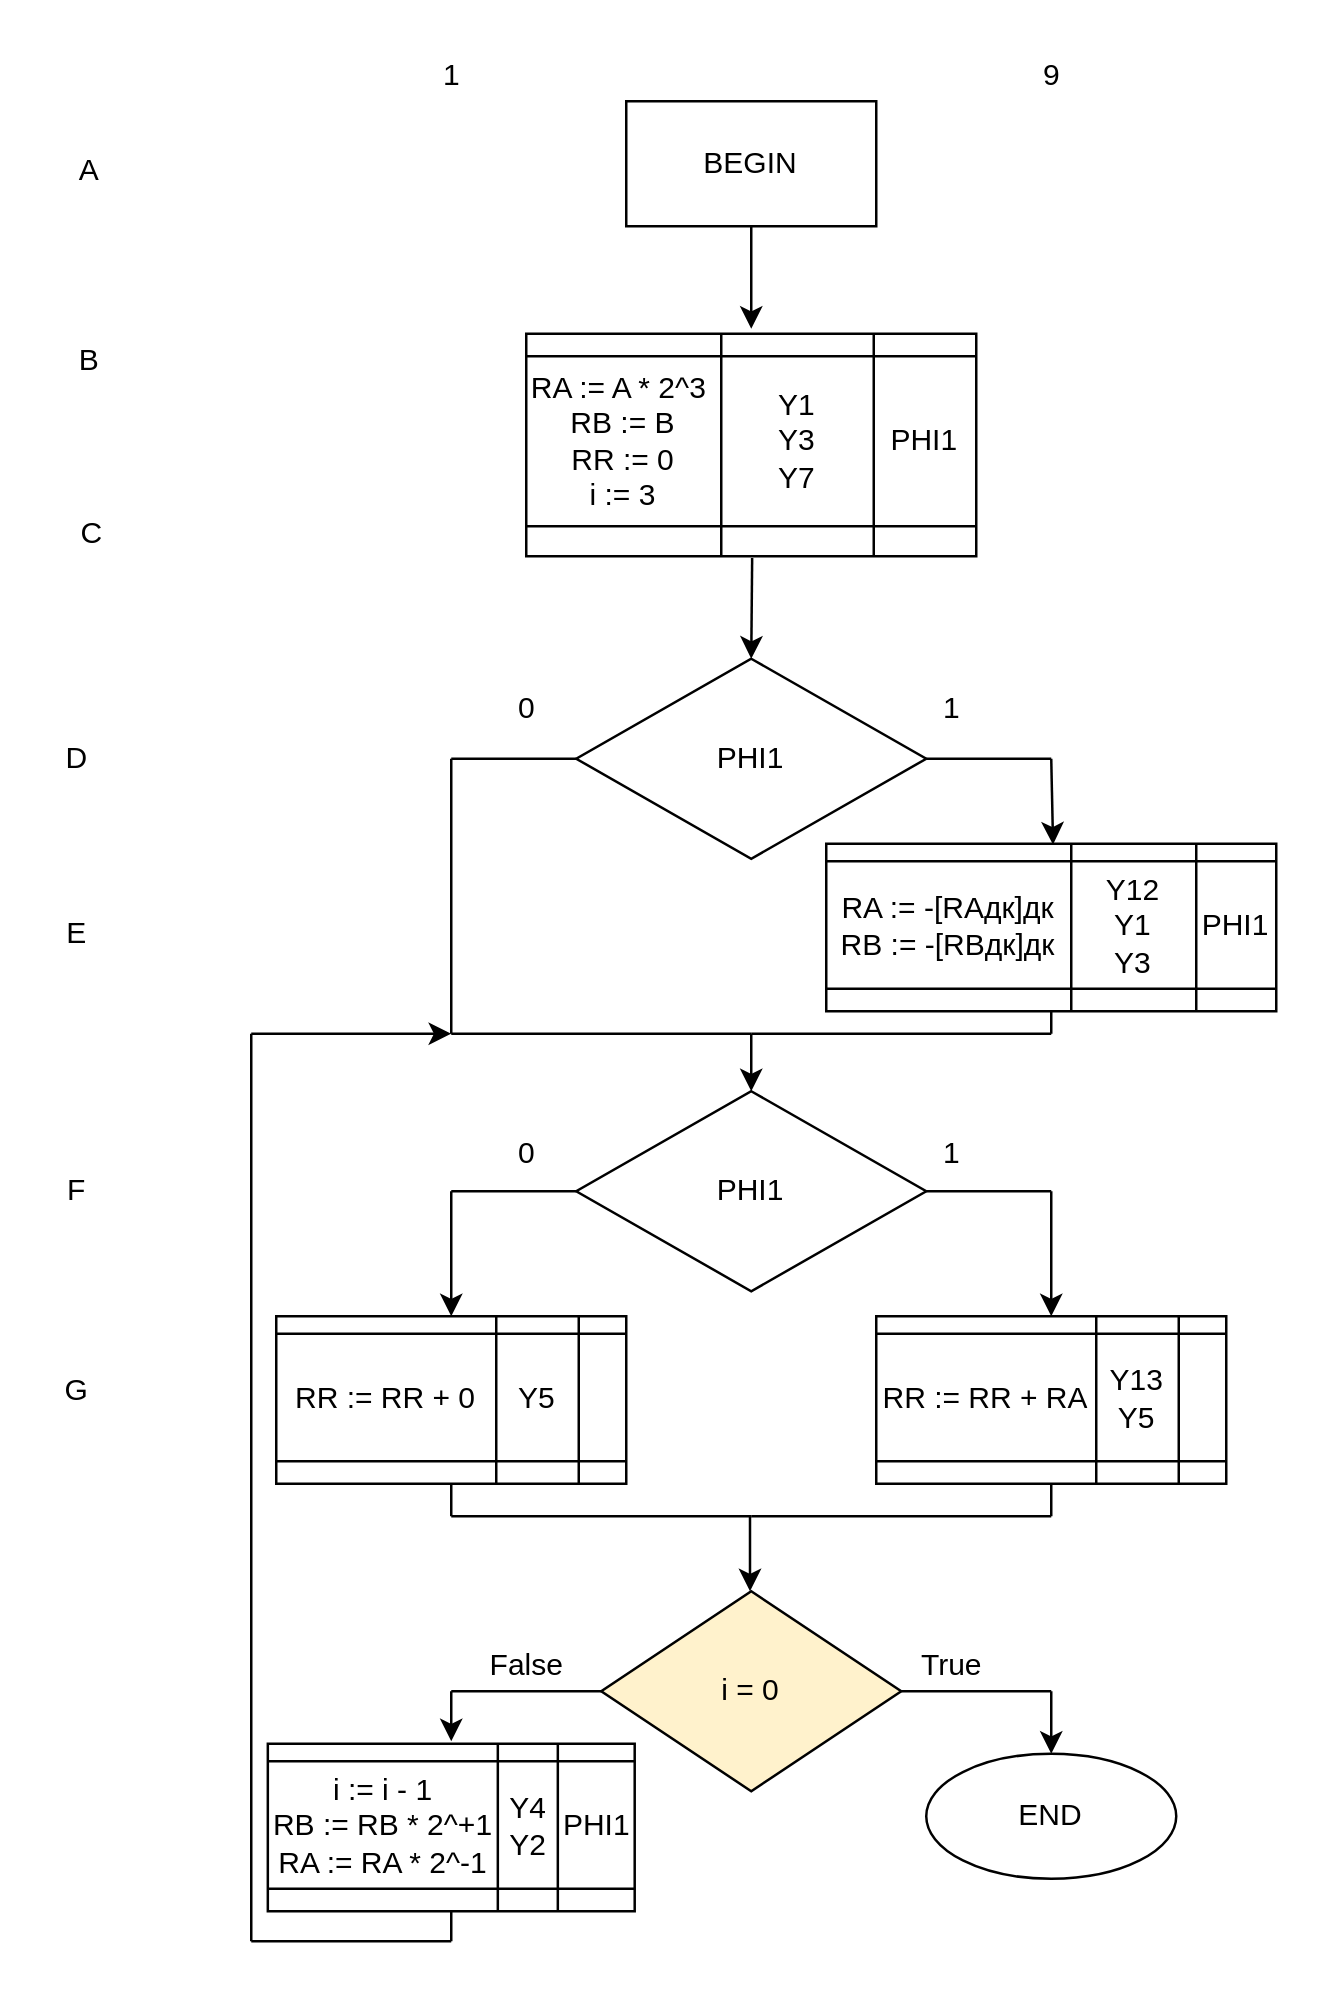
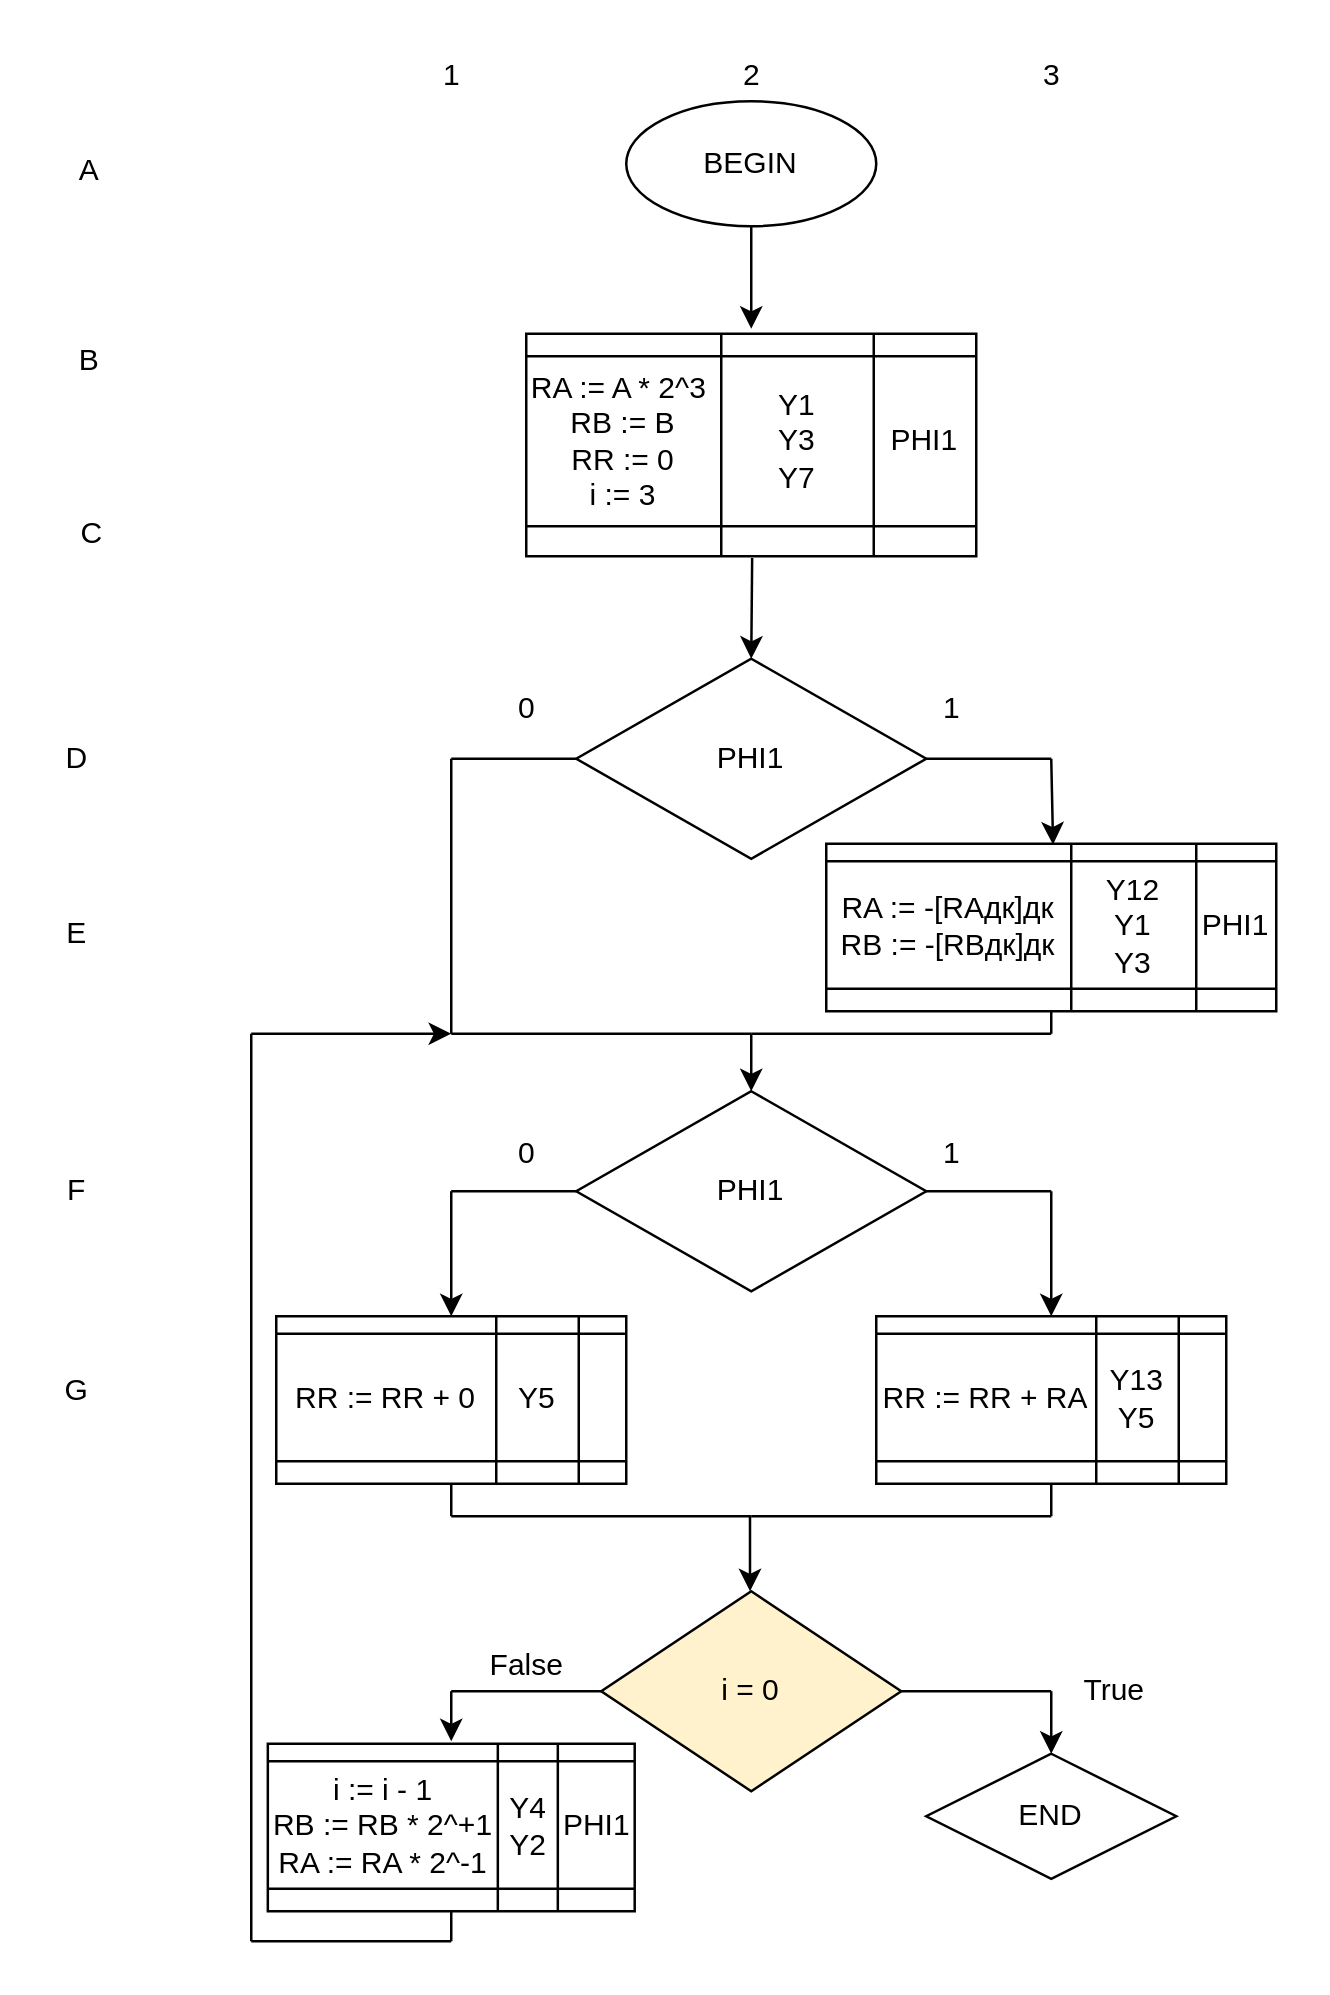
none -> (751, 76)
(1053, 76) -> (1053, 76)
(751, 164) -> (751, 164)
(951, 1666) -> (1114, 1691)
(1051, 1816) -> (1051, 1816)
